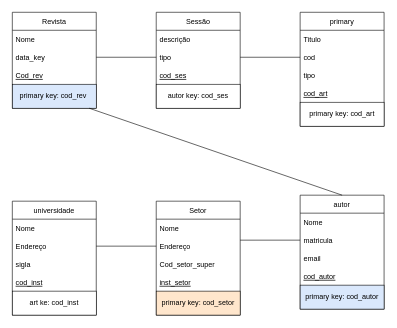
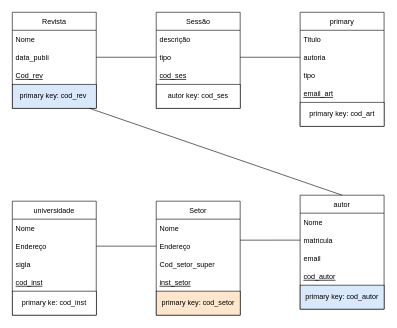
(32, 58) -> (34, 58)
(310, 58) -> (317, 58)
(318, 94) -> (320, 94)
(54, 303) -> (54, 303)
